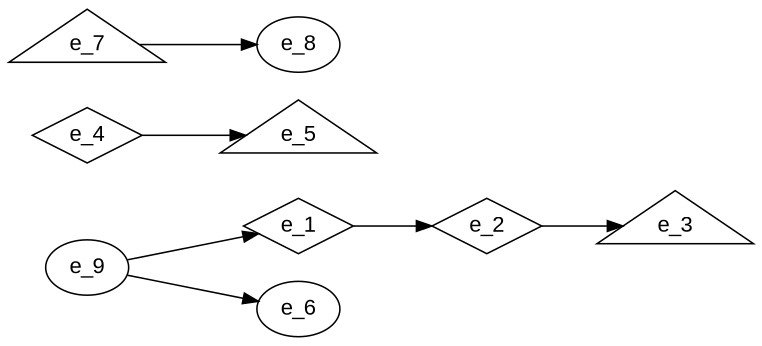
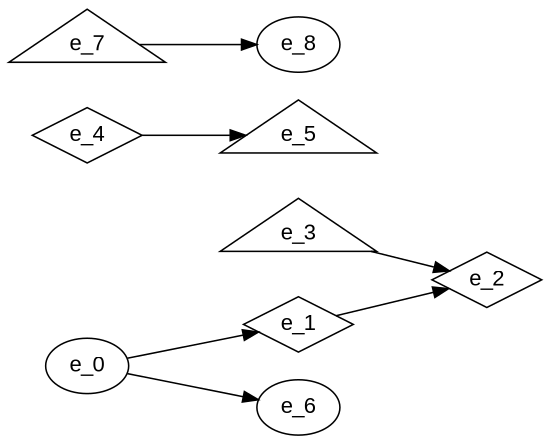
(574, 226) -> (402, 259)
(87, 268) -> (87, 366)
